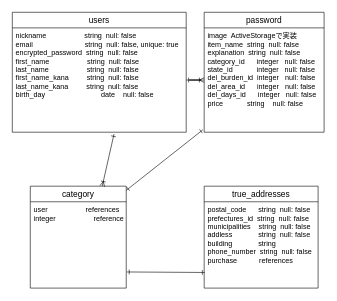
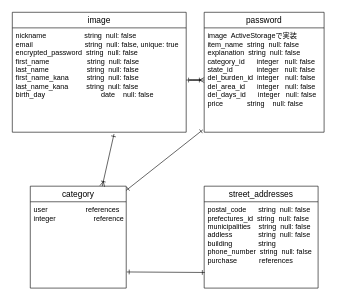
(99, 21) -> (99, 21)
(261, 195) -> (261, 195)
